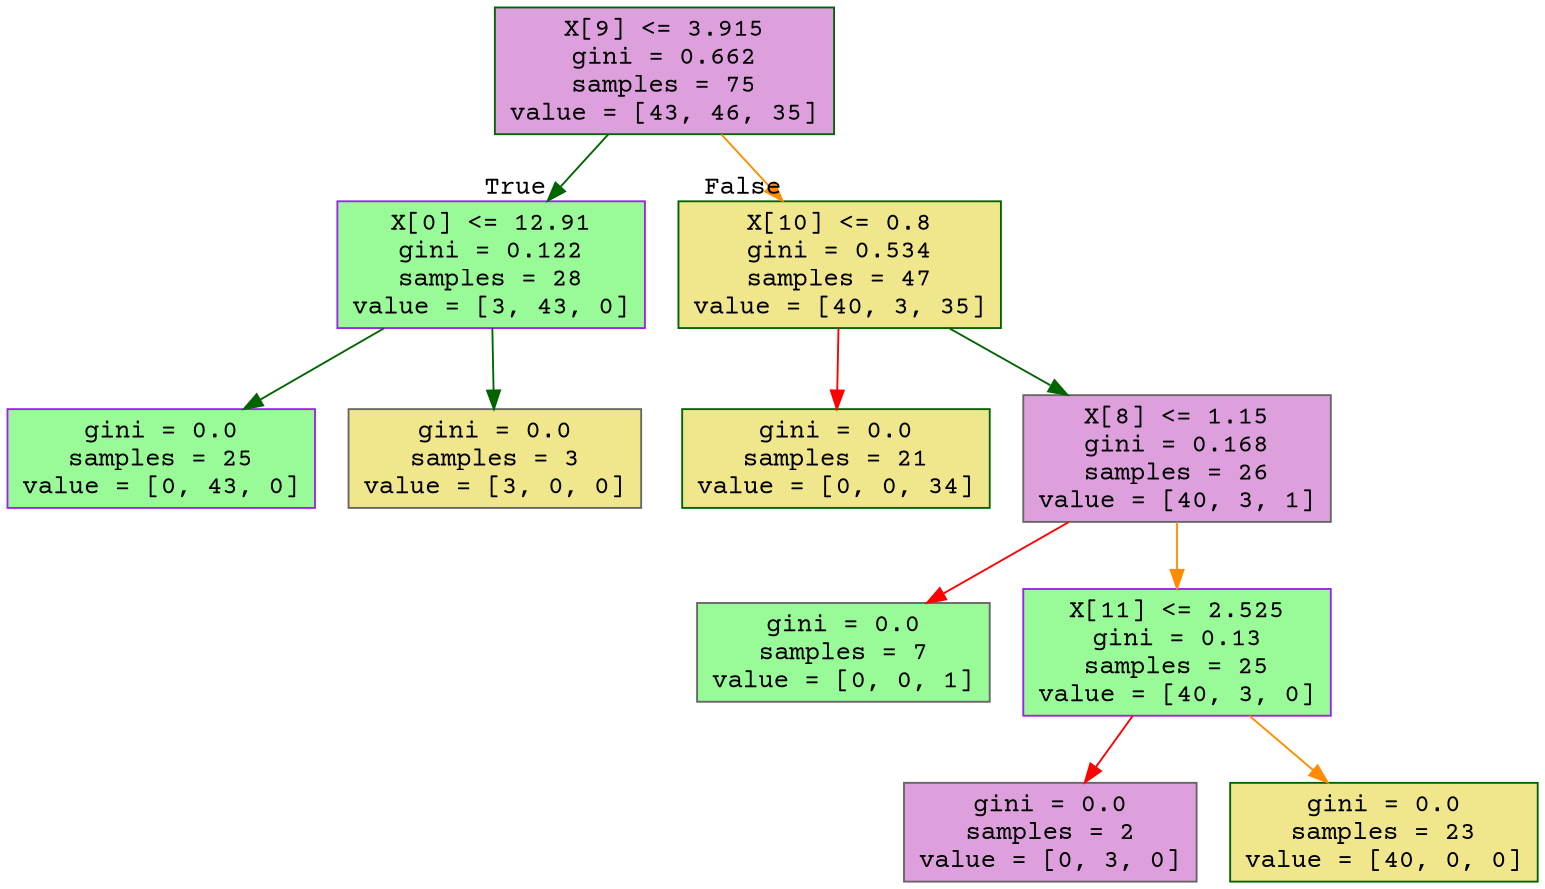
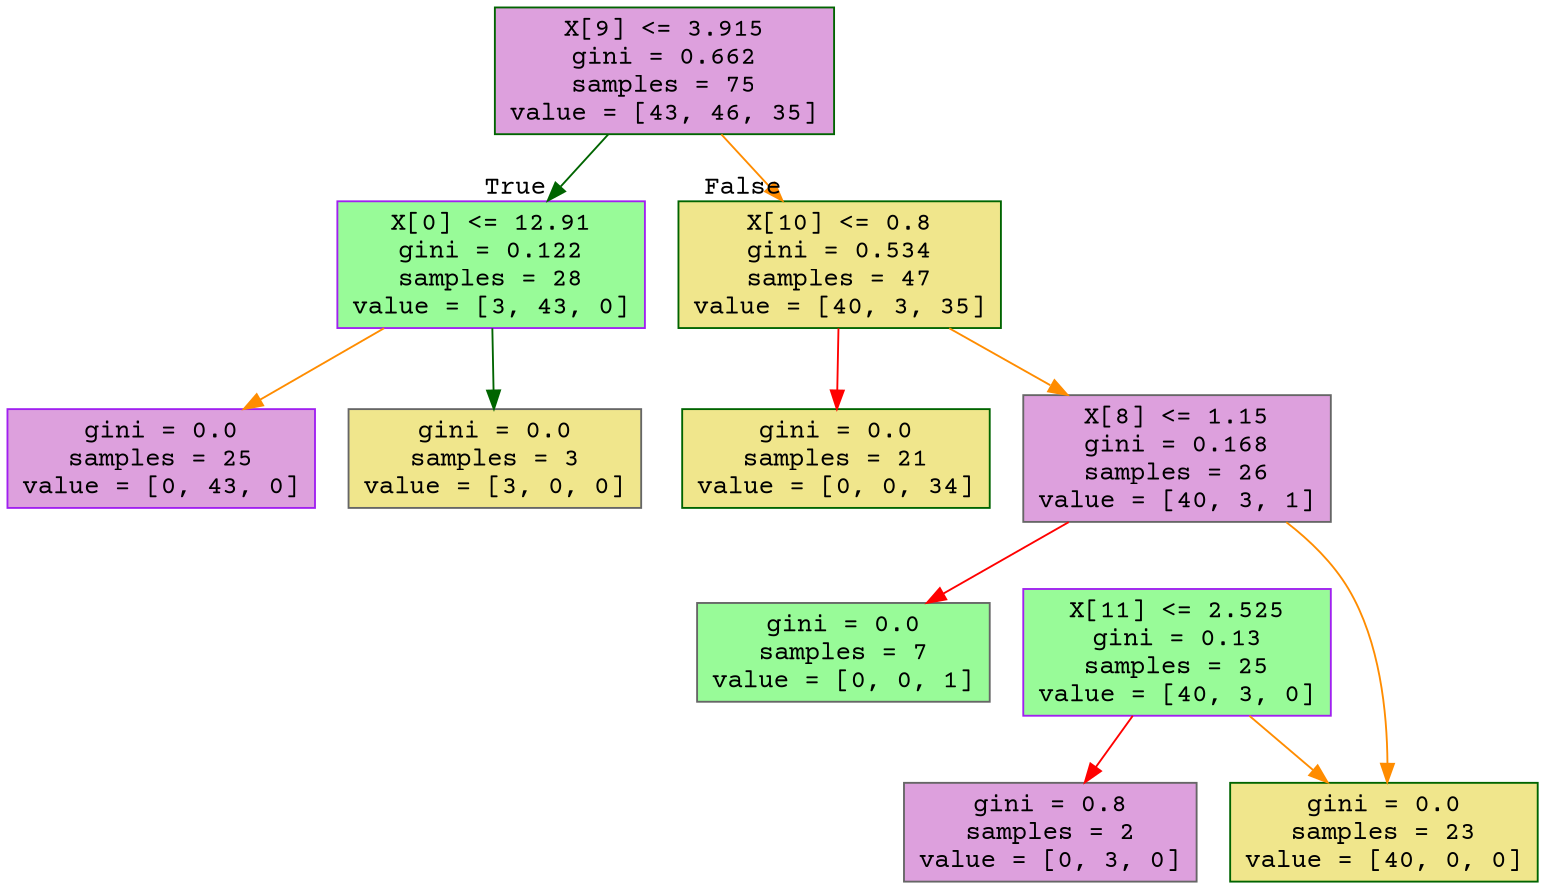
(1000, 357) -> (1000, 357)
(322, 364) -> (322, 364)
(161, 459) -> (161, 459)
(1177, 546) -> (1367, 629)
(1050, 832) -> (1050, 832)
